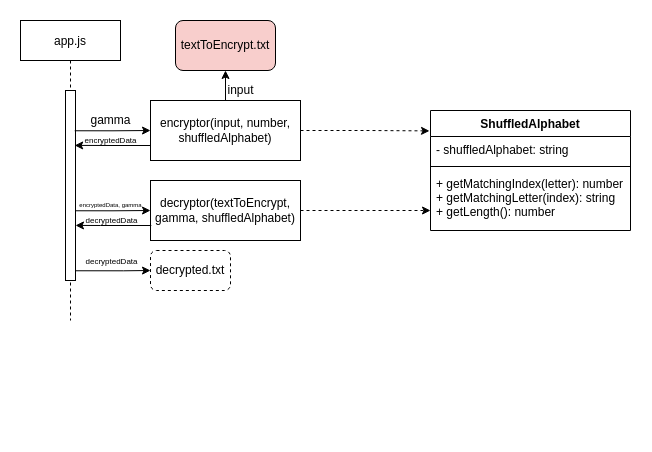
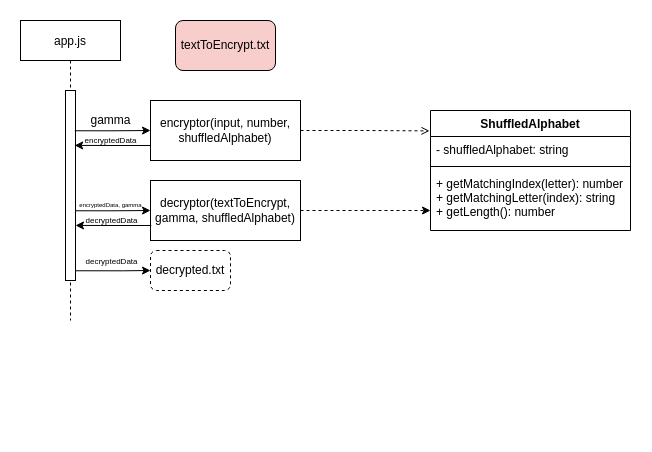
(226, 82) -> none
(241, 91) -> none
(421, 131) -> (423, 131)
